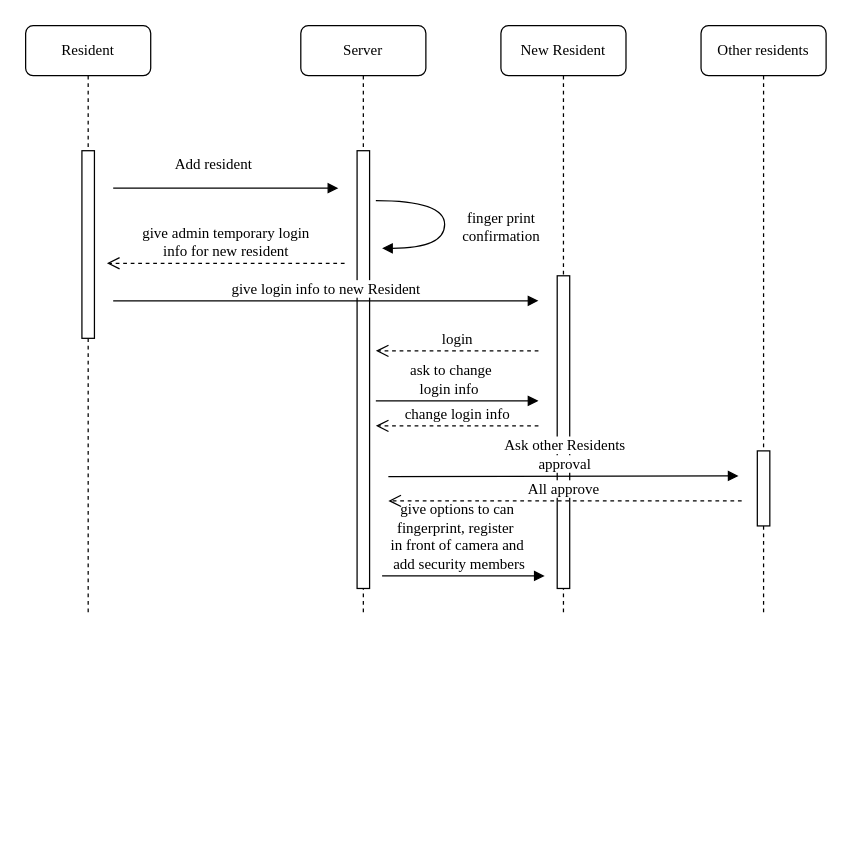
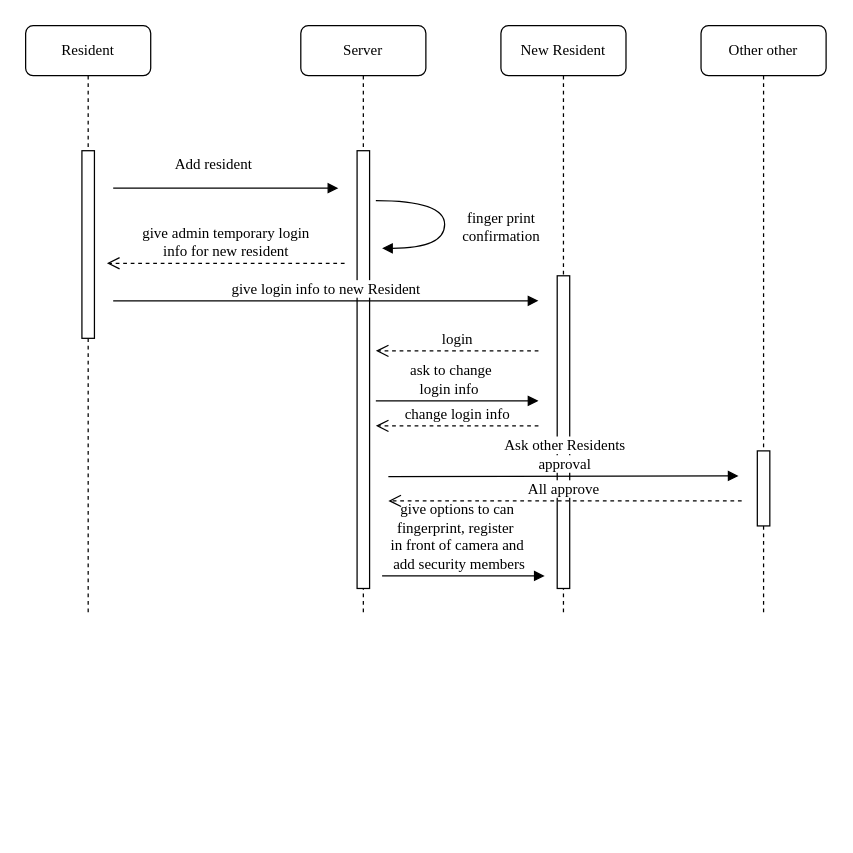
(763, 51) -> (763, 51)
